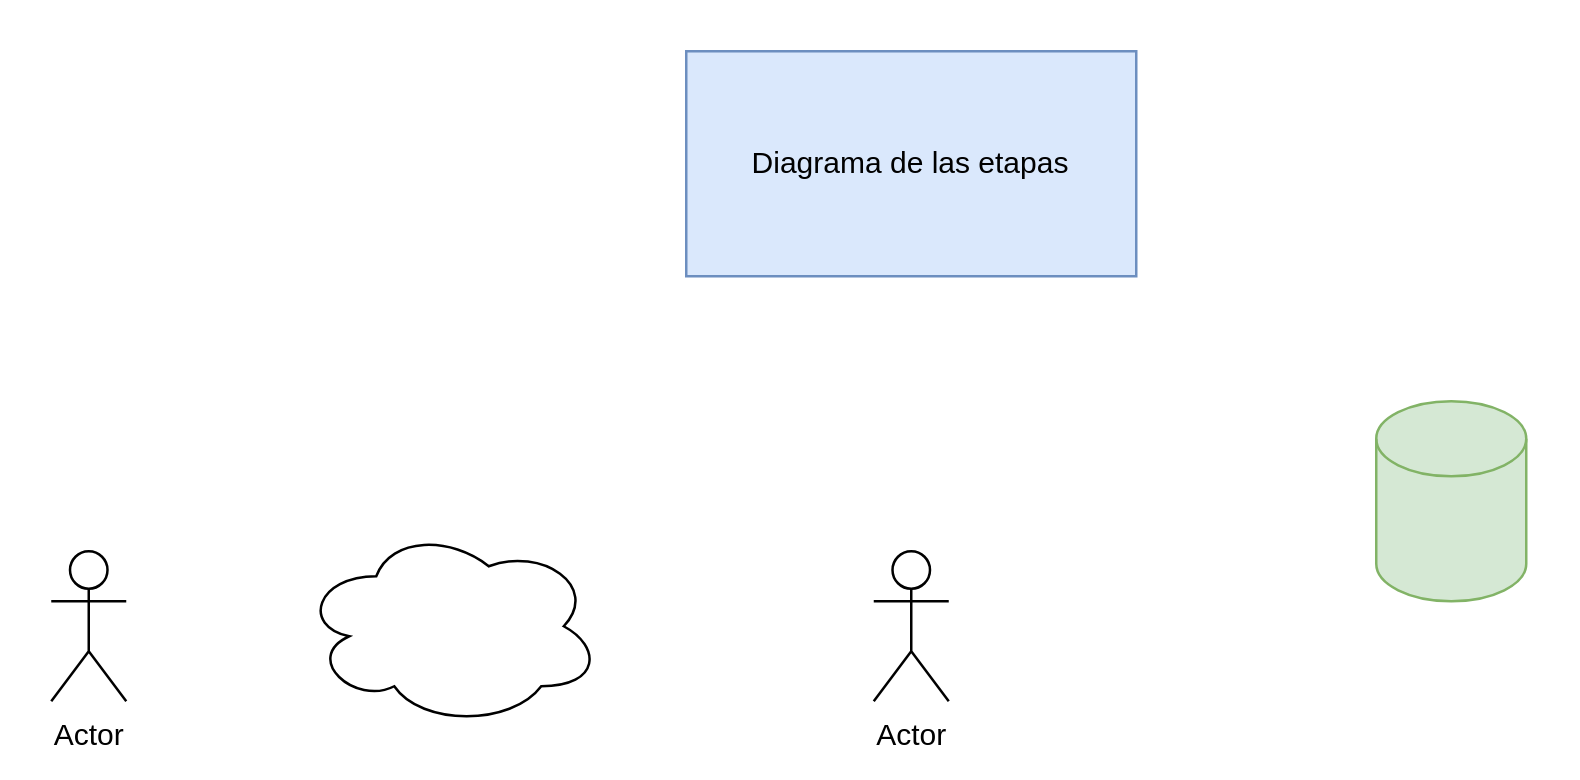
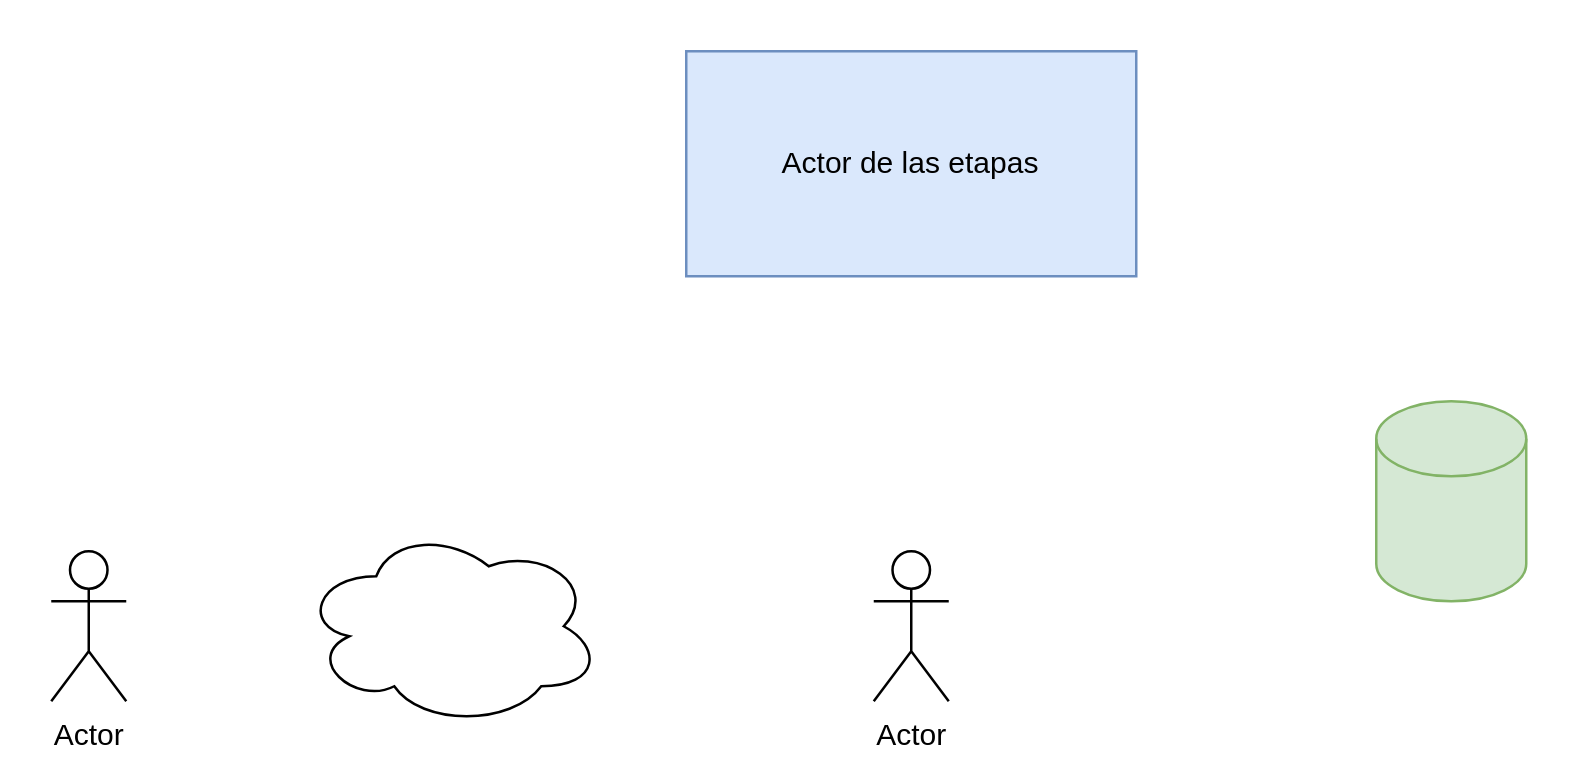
(911, 164) -> (911, 164)
